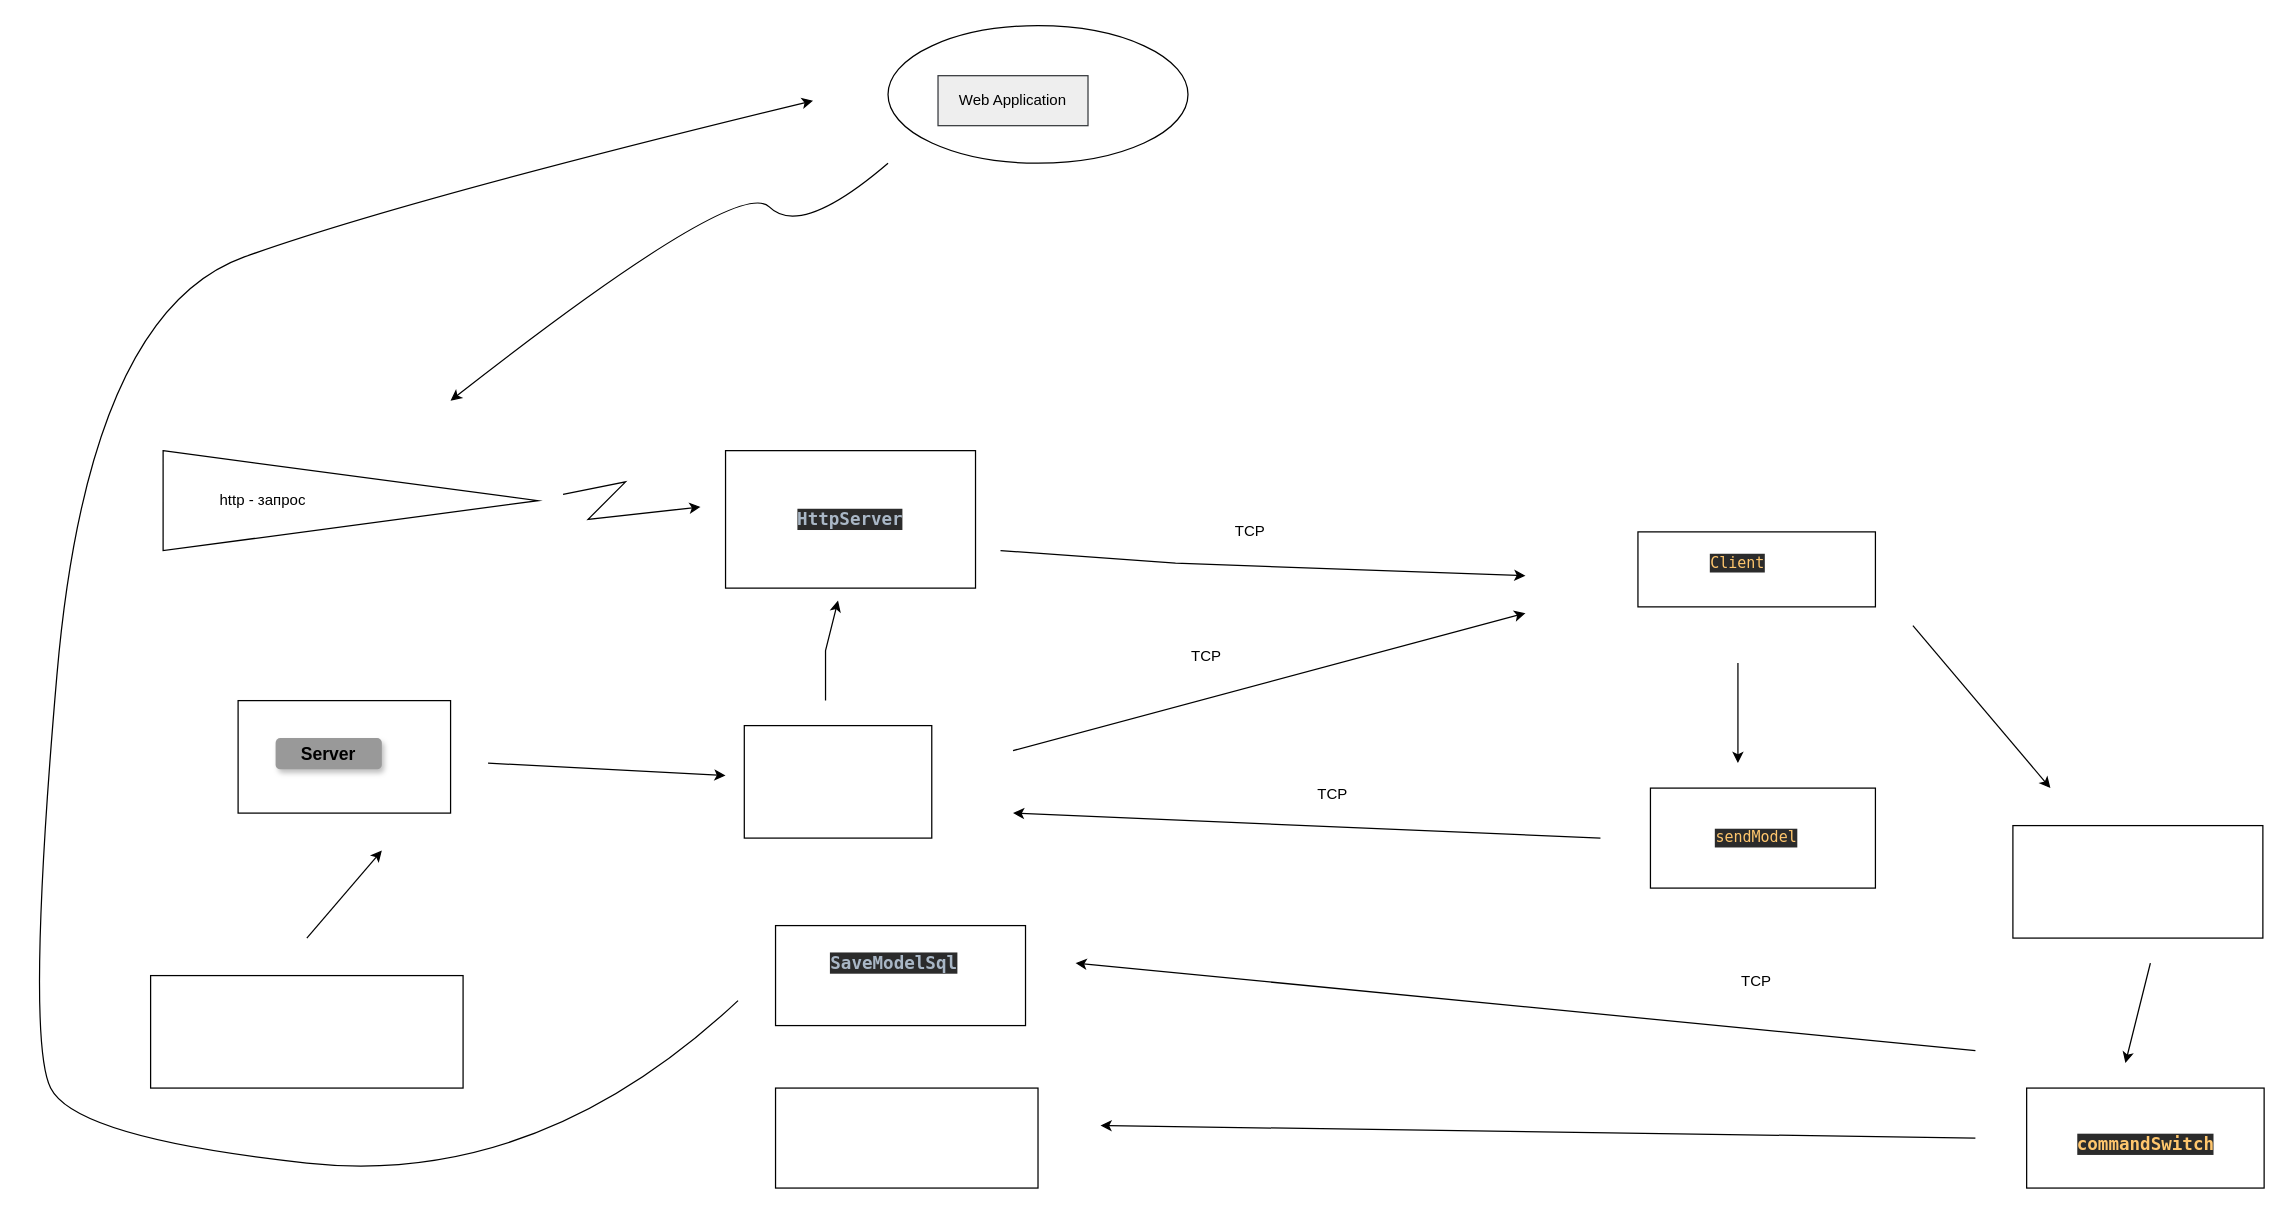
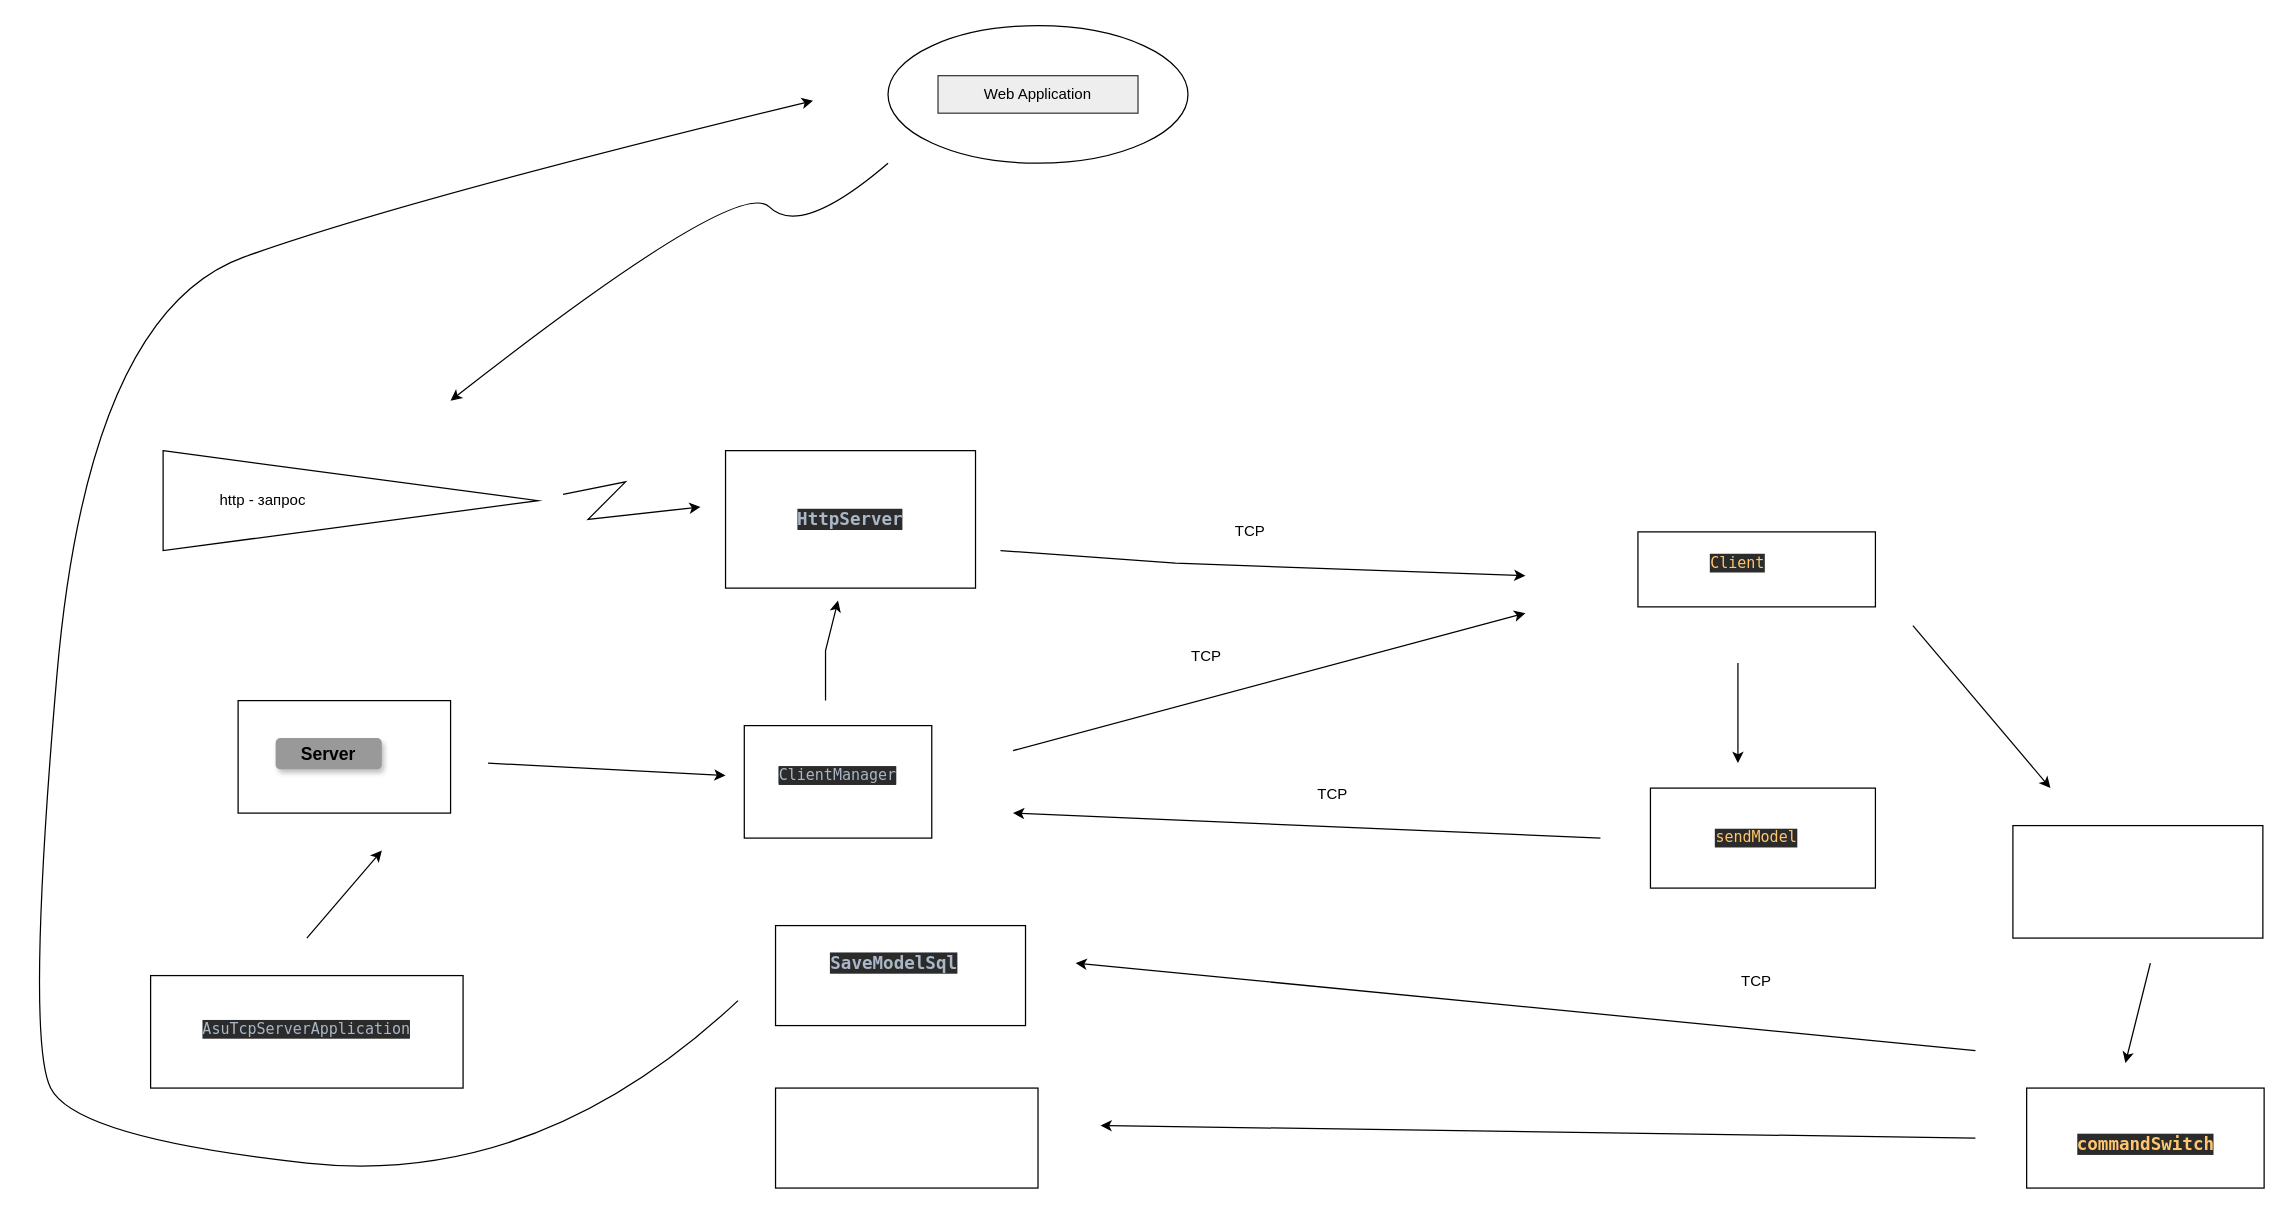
(1013, 101) -> (1038, 94)
none -> (838, 776)
none -> (307, 1029)
